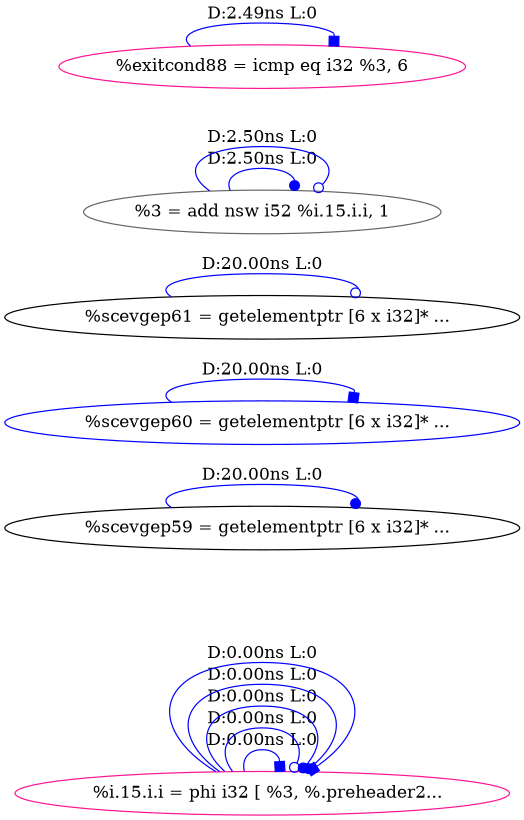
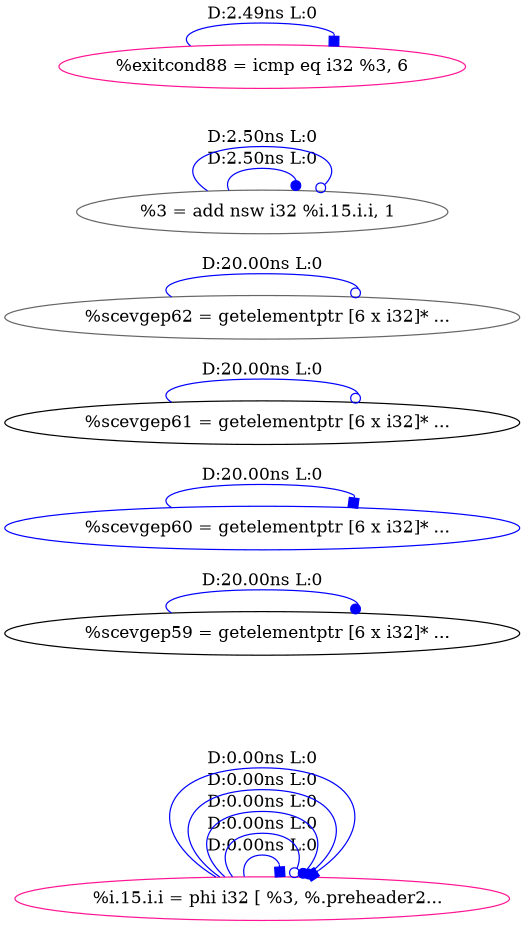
(262, 212) -> (262, 212)
none -> (262, 317)
